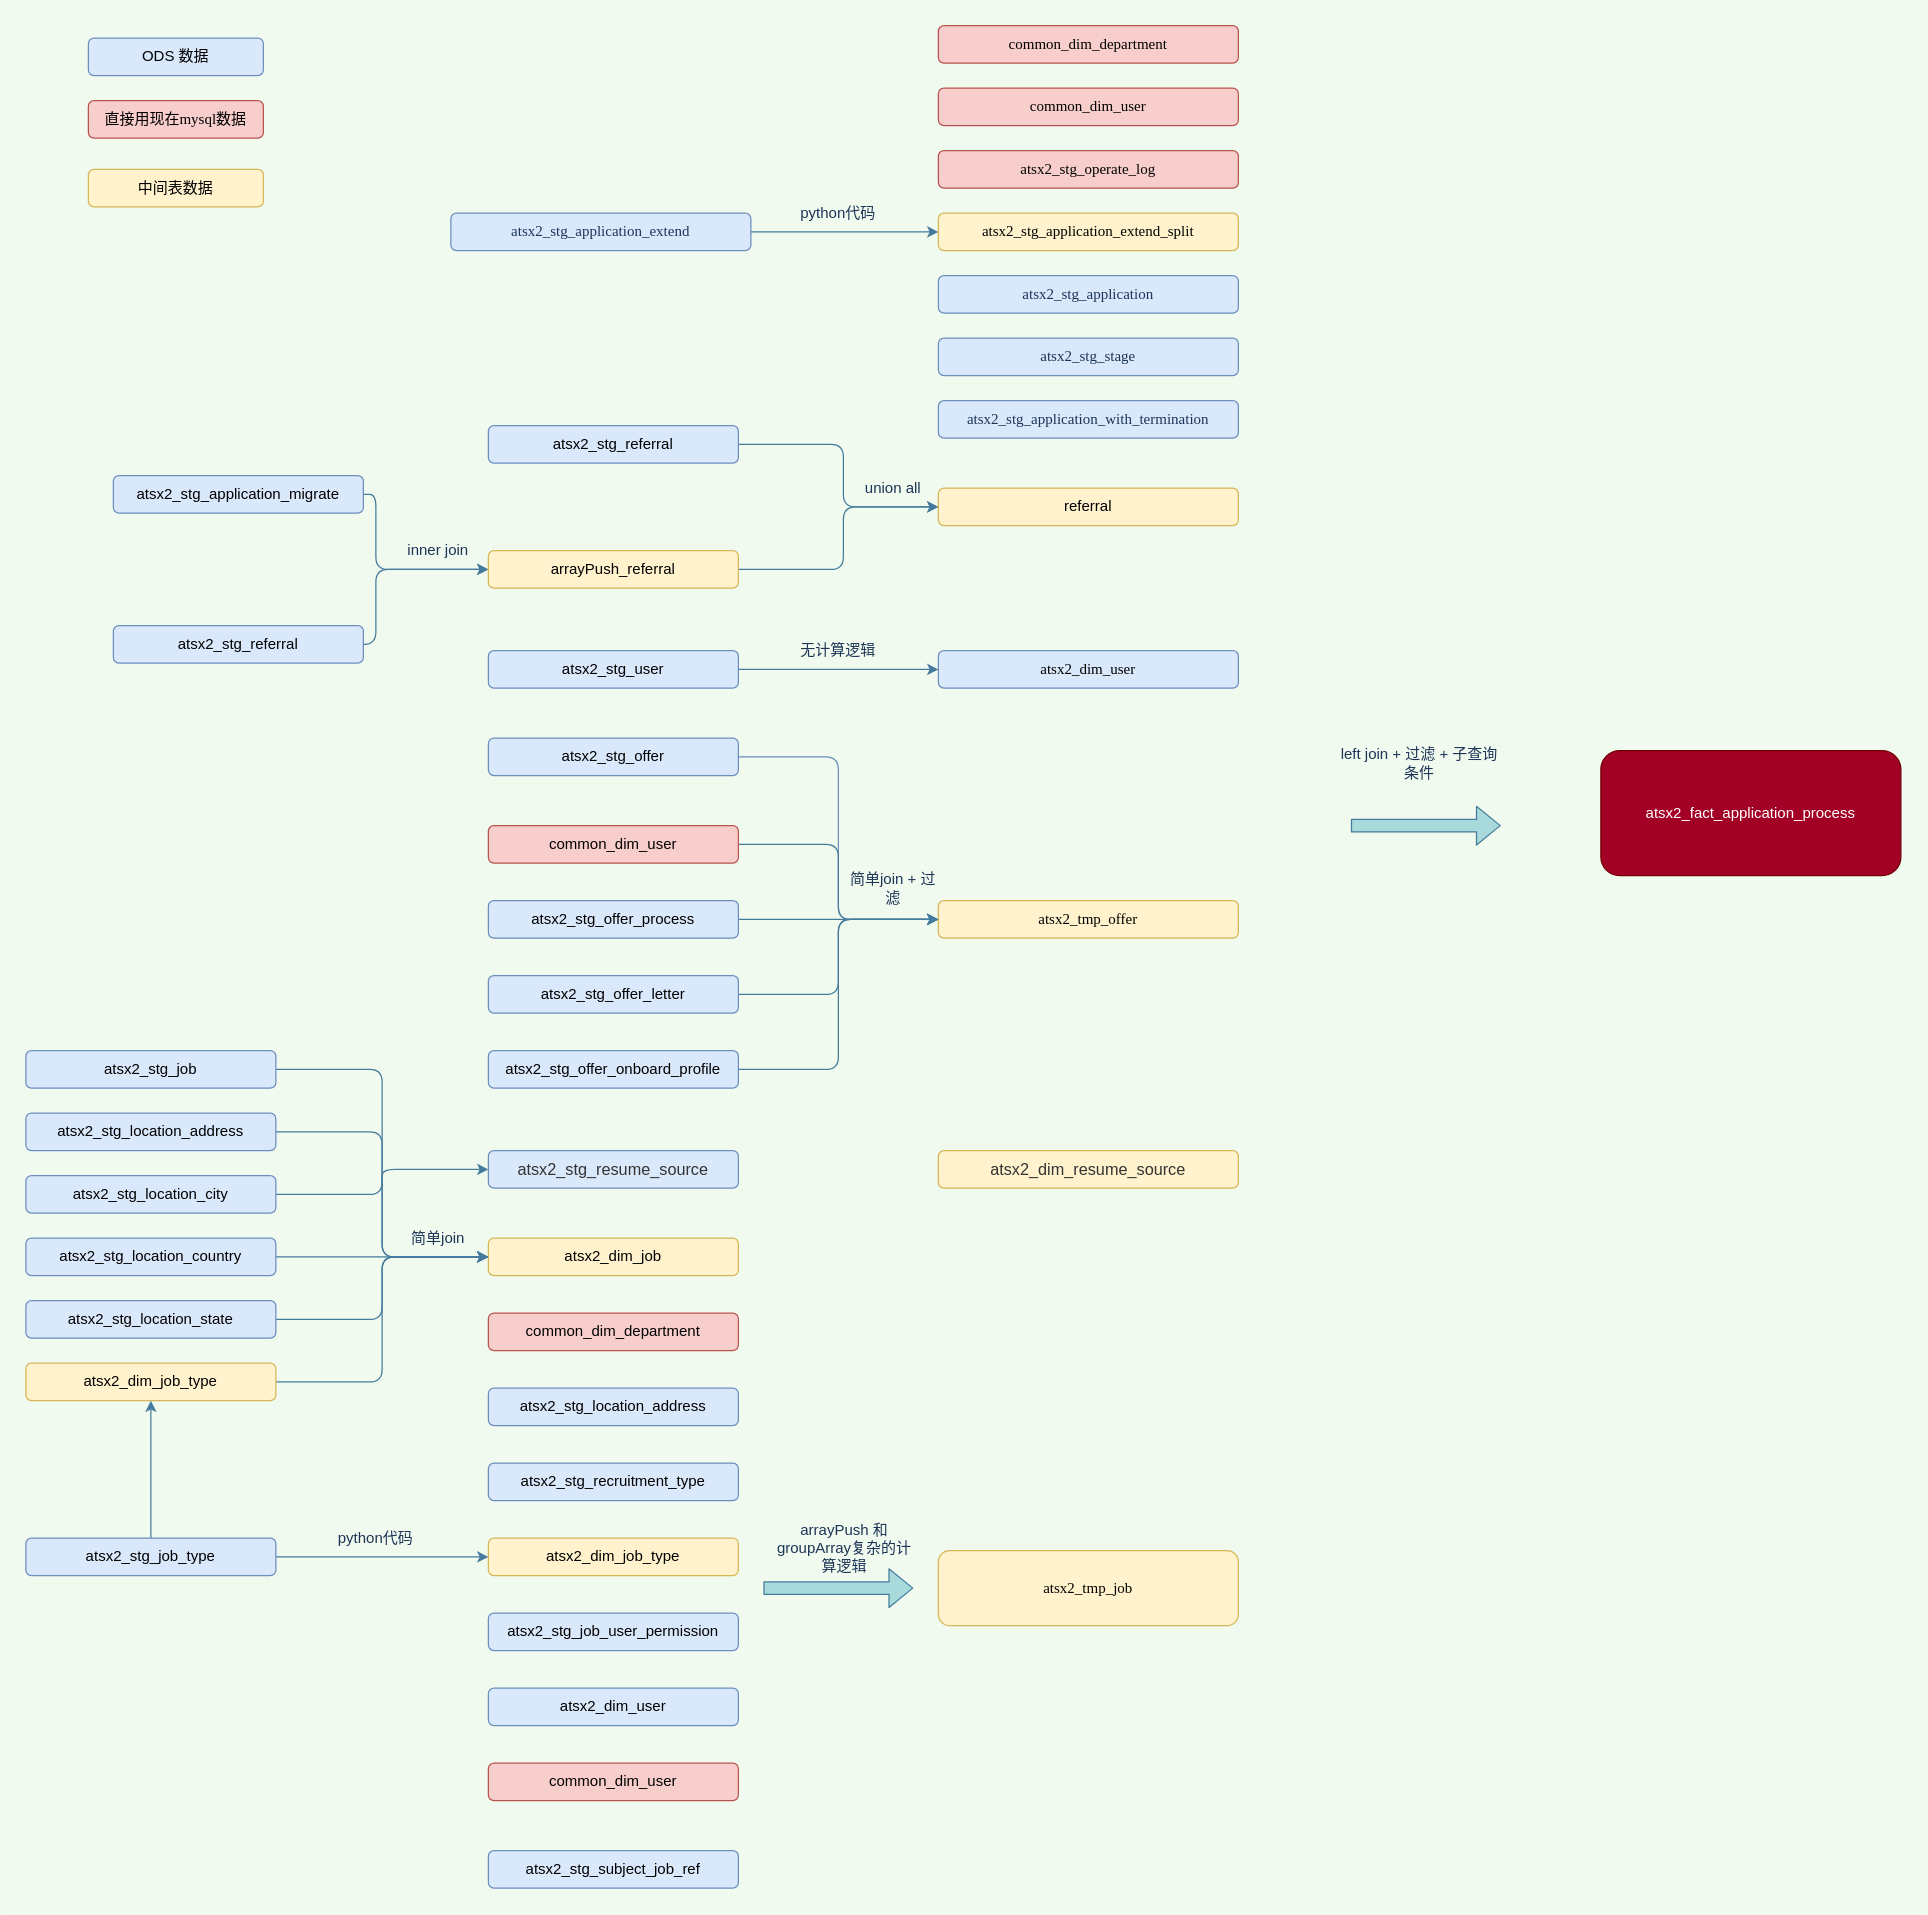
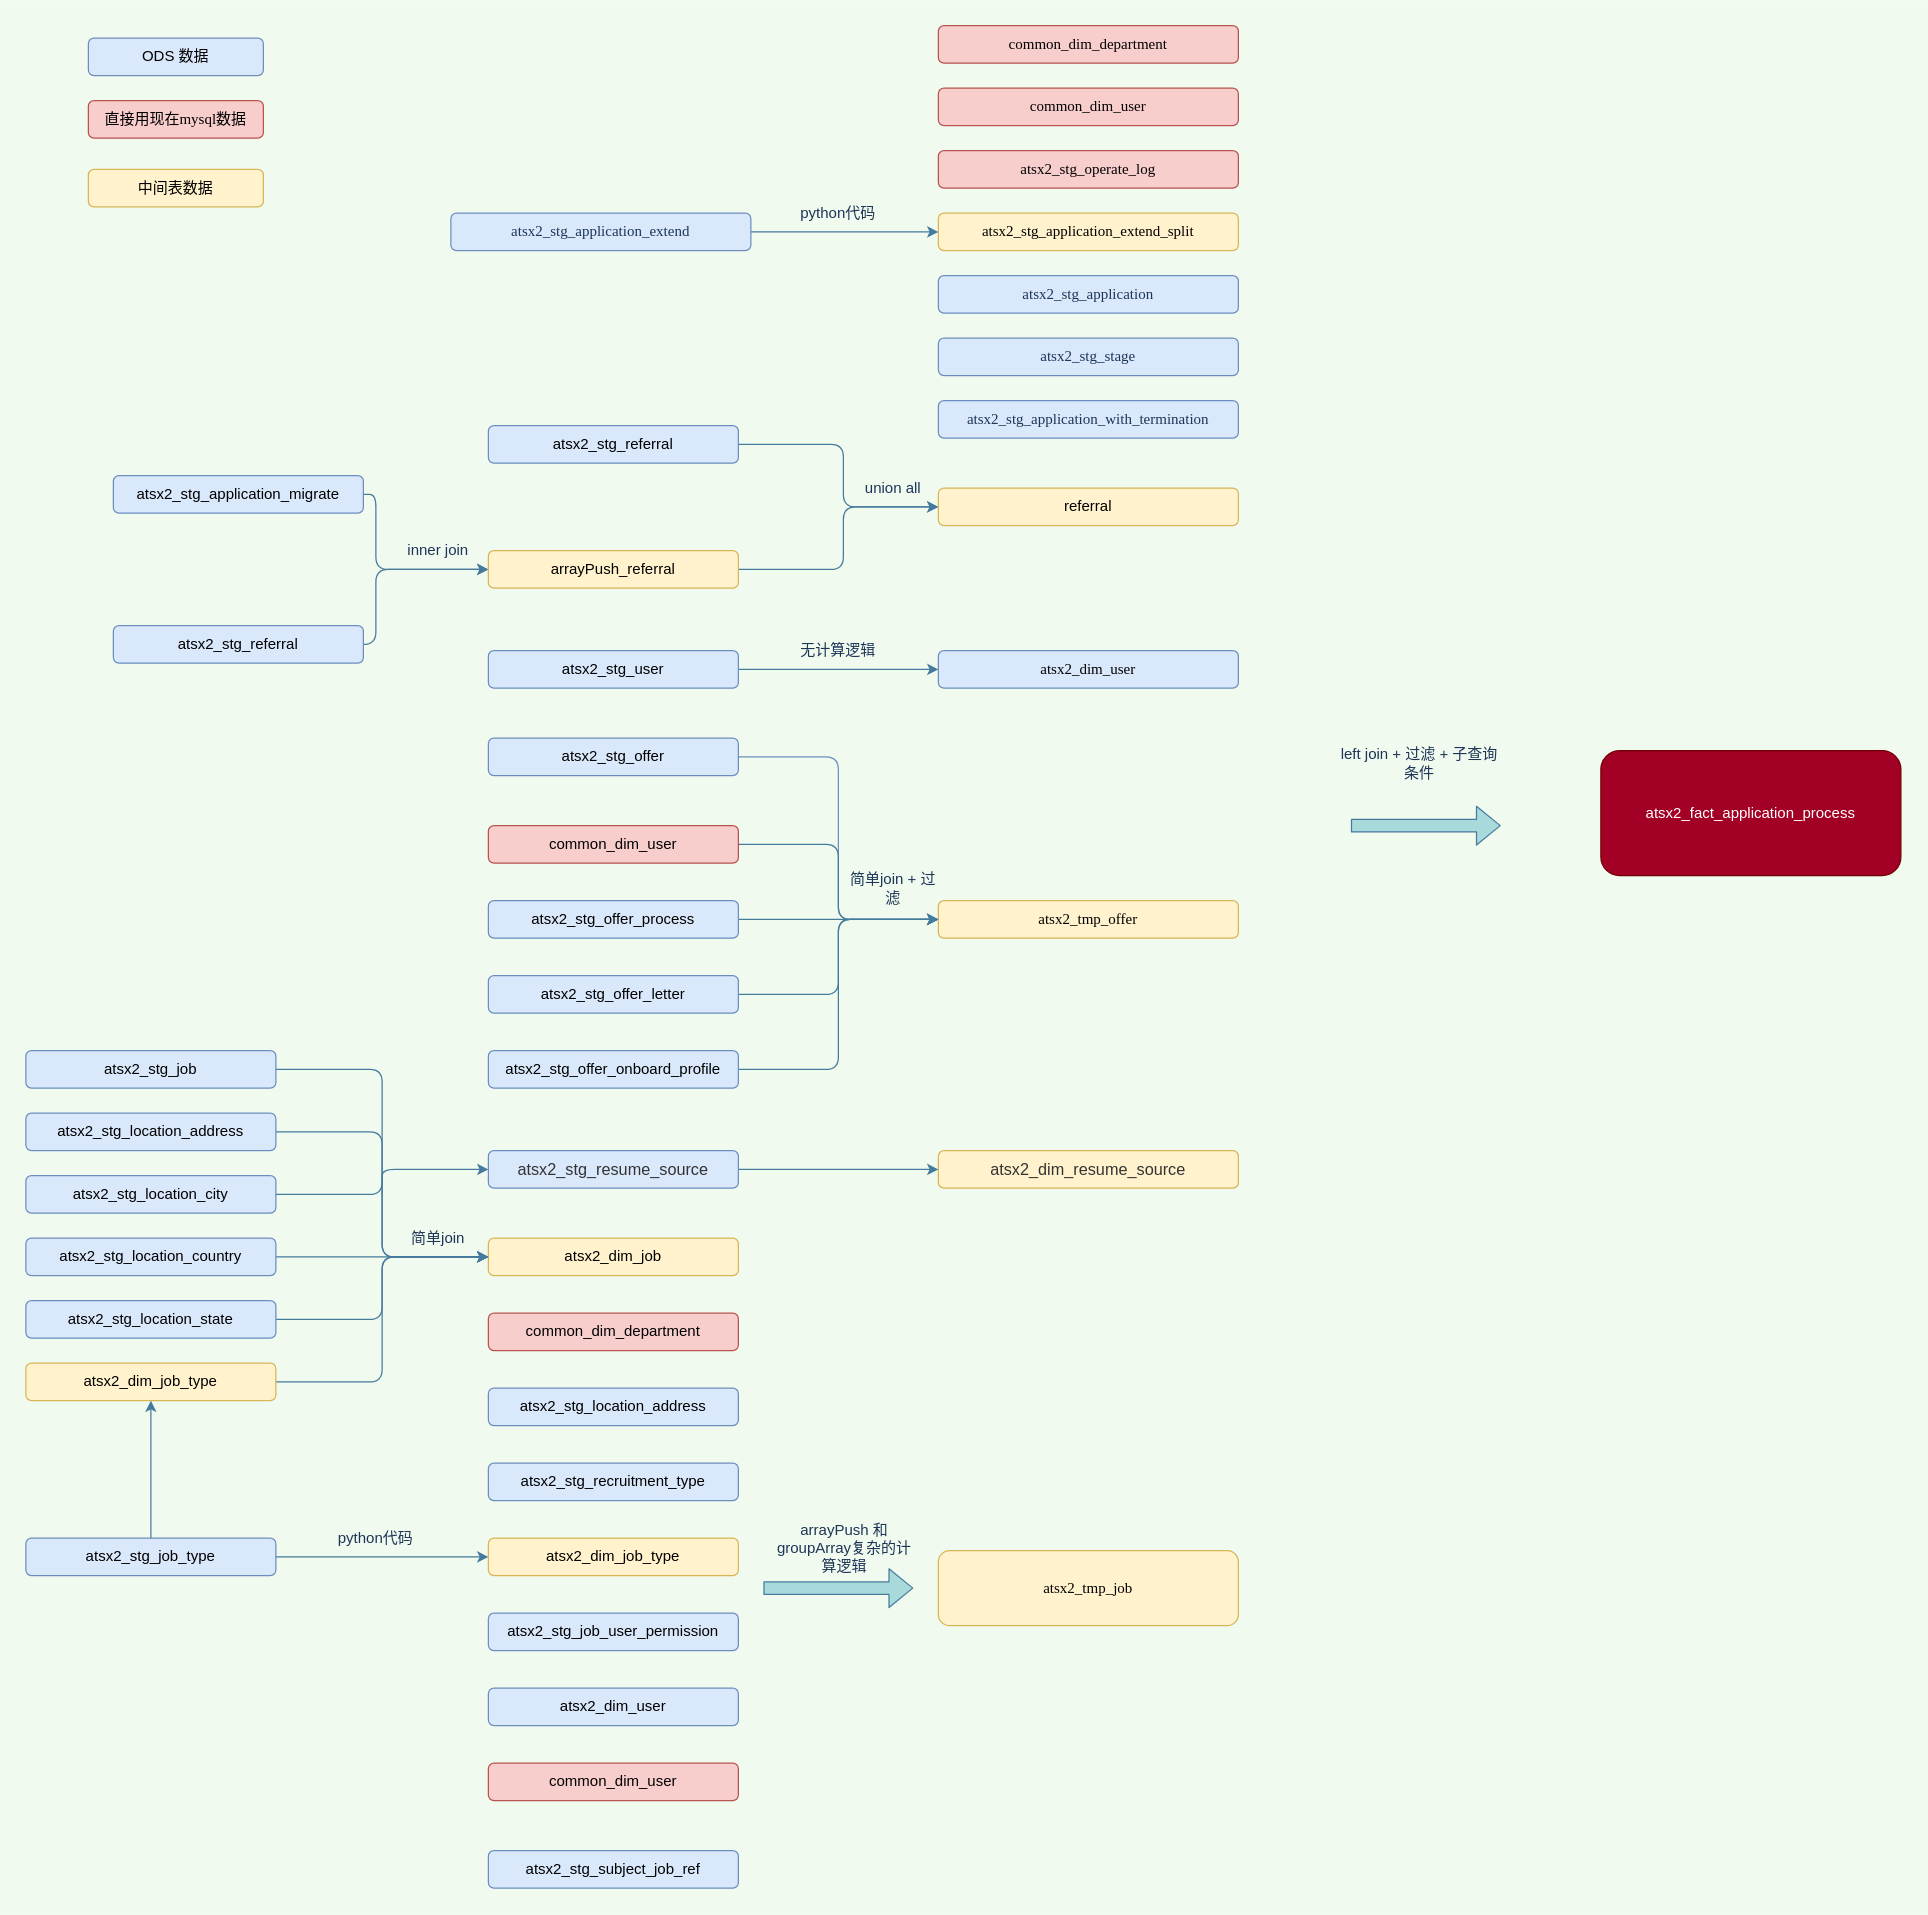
none -> (834, 1169)
